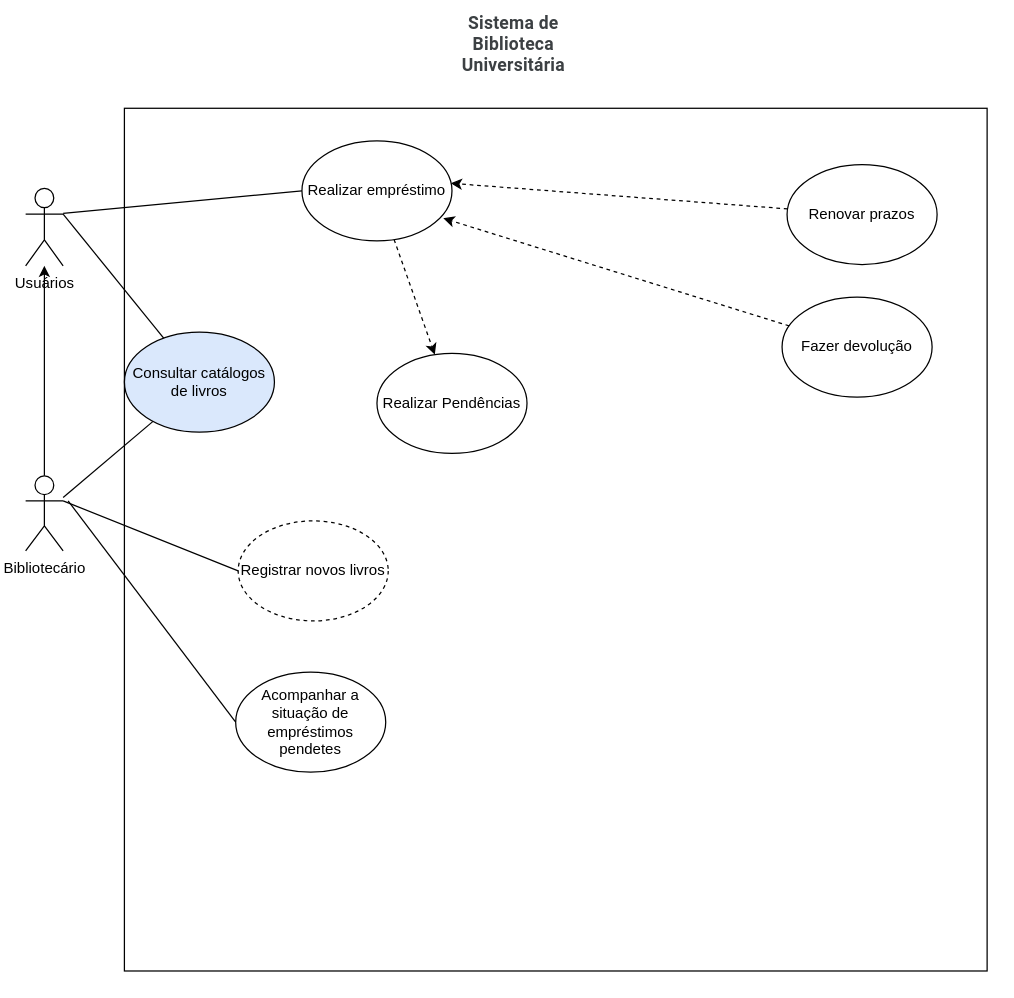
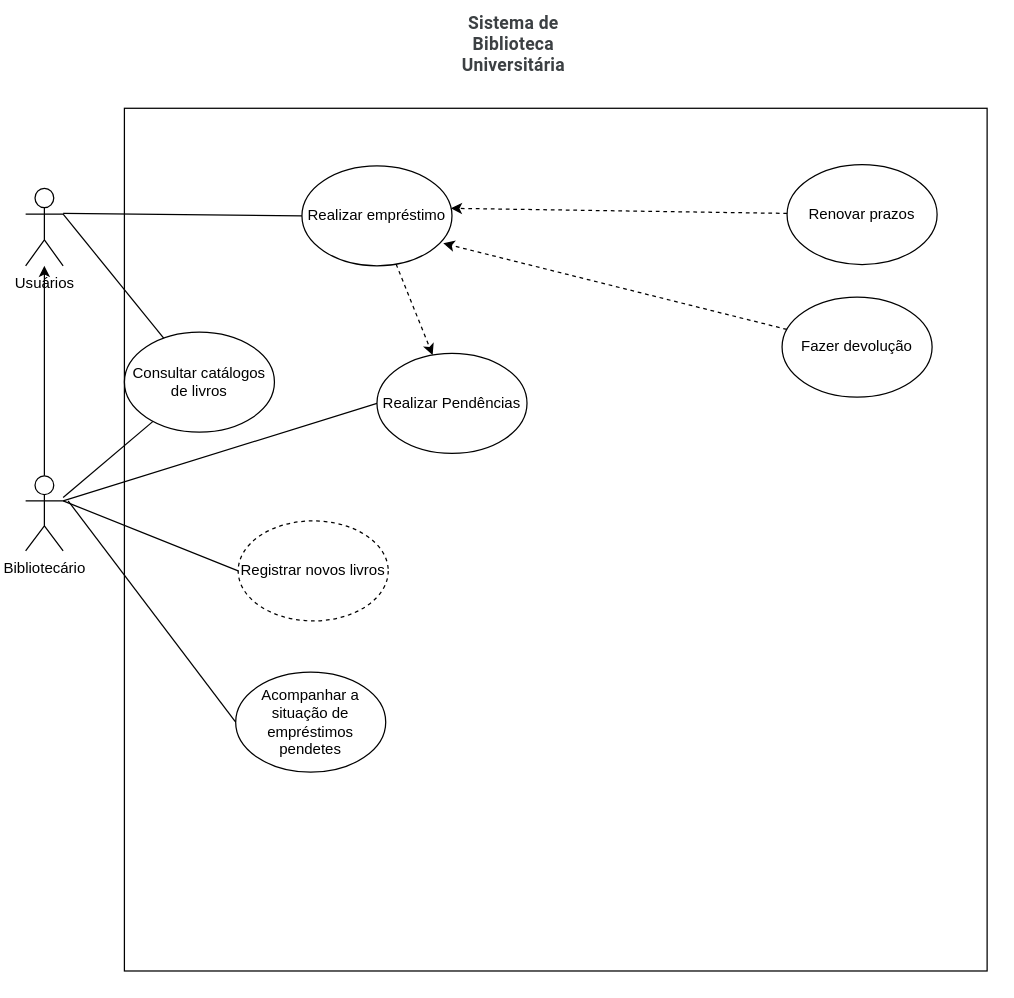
(377, 191) -> (377, 216)
(199, 382) -> (199, 382)
none -> (222, 451)
